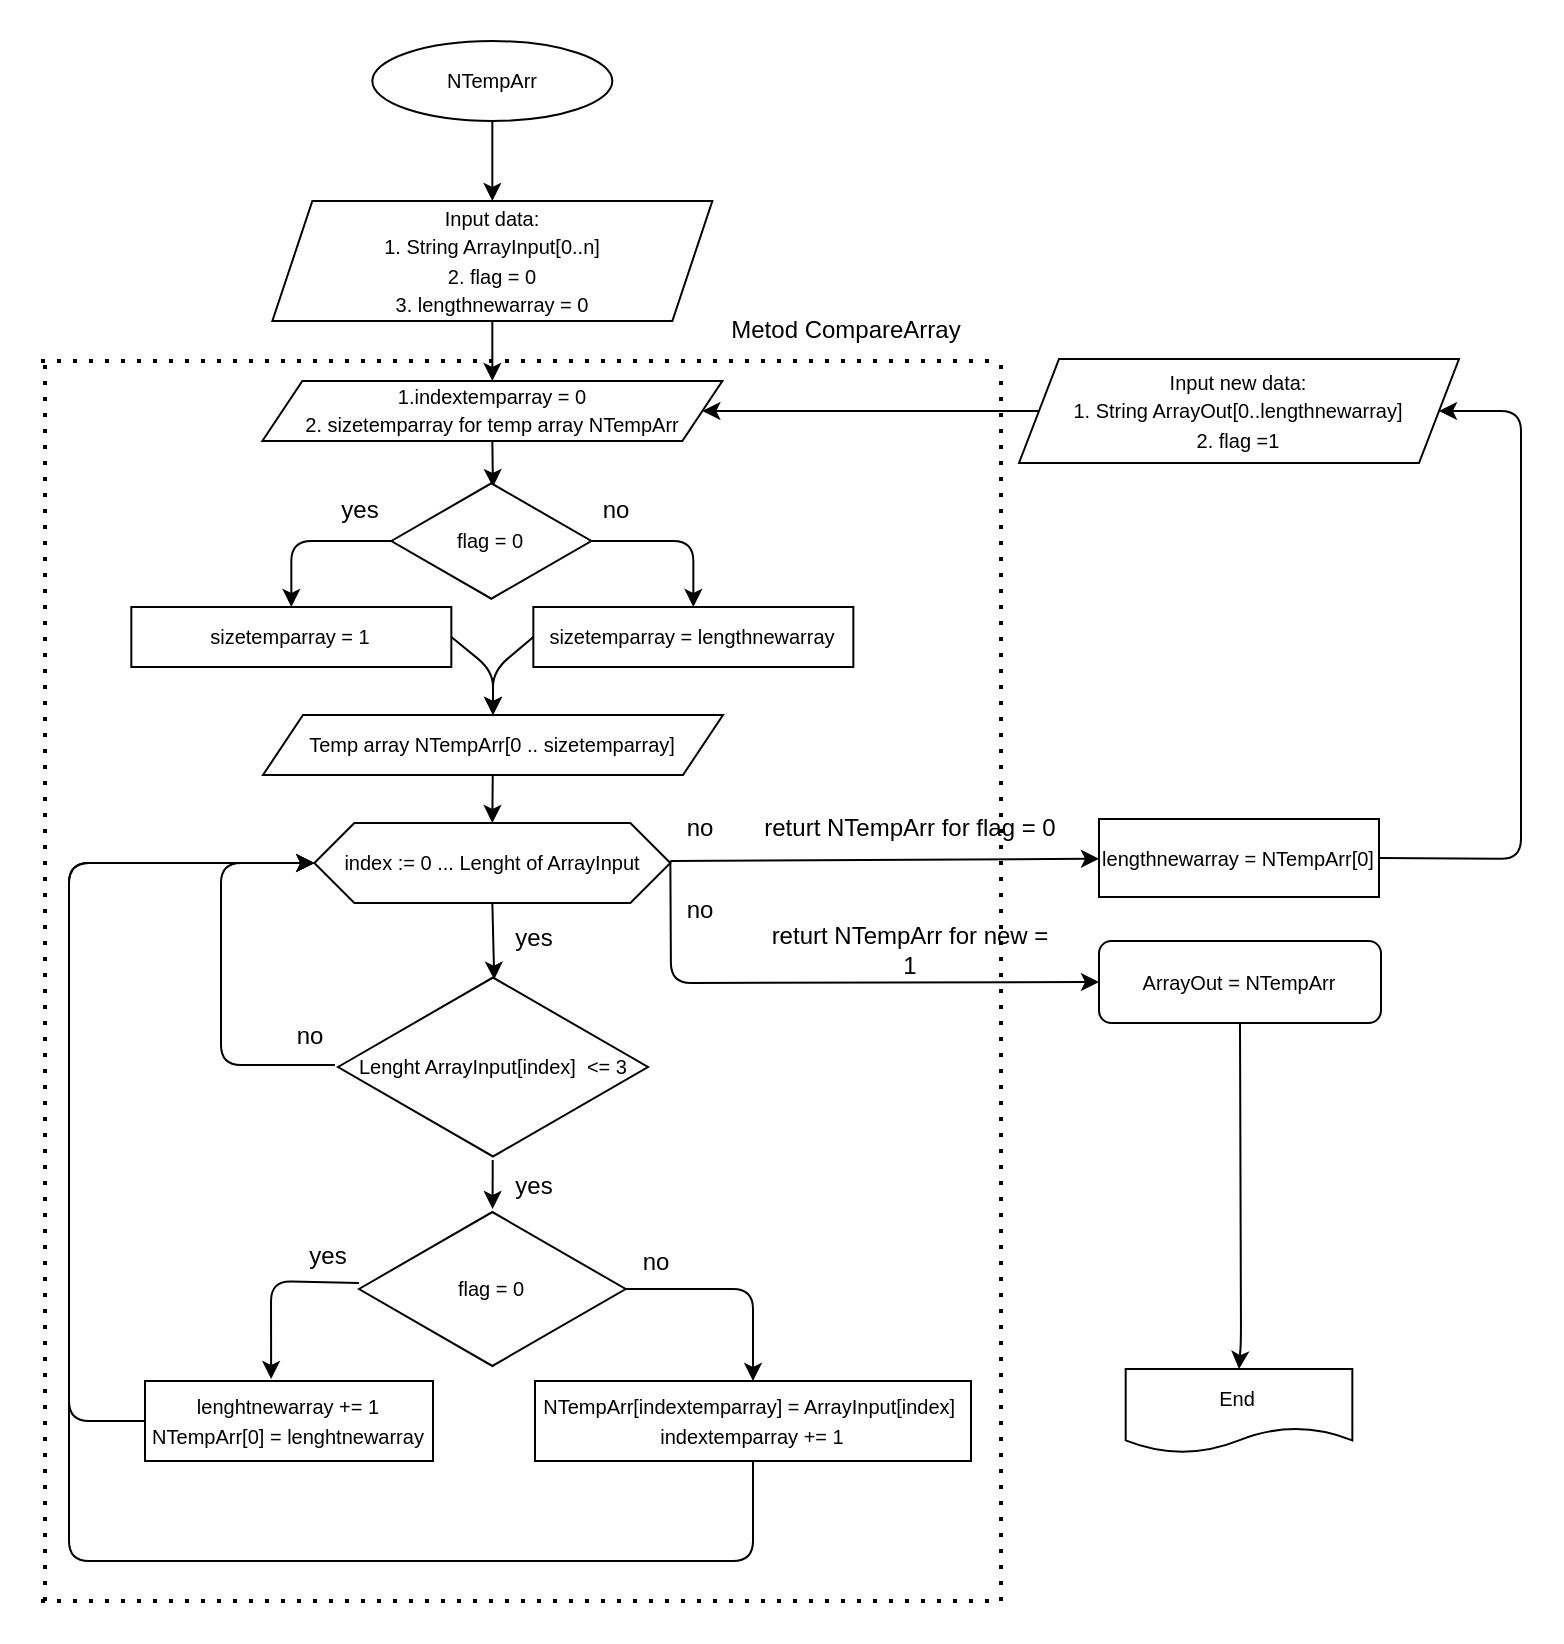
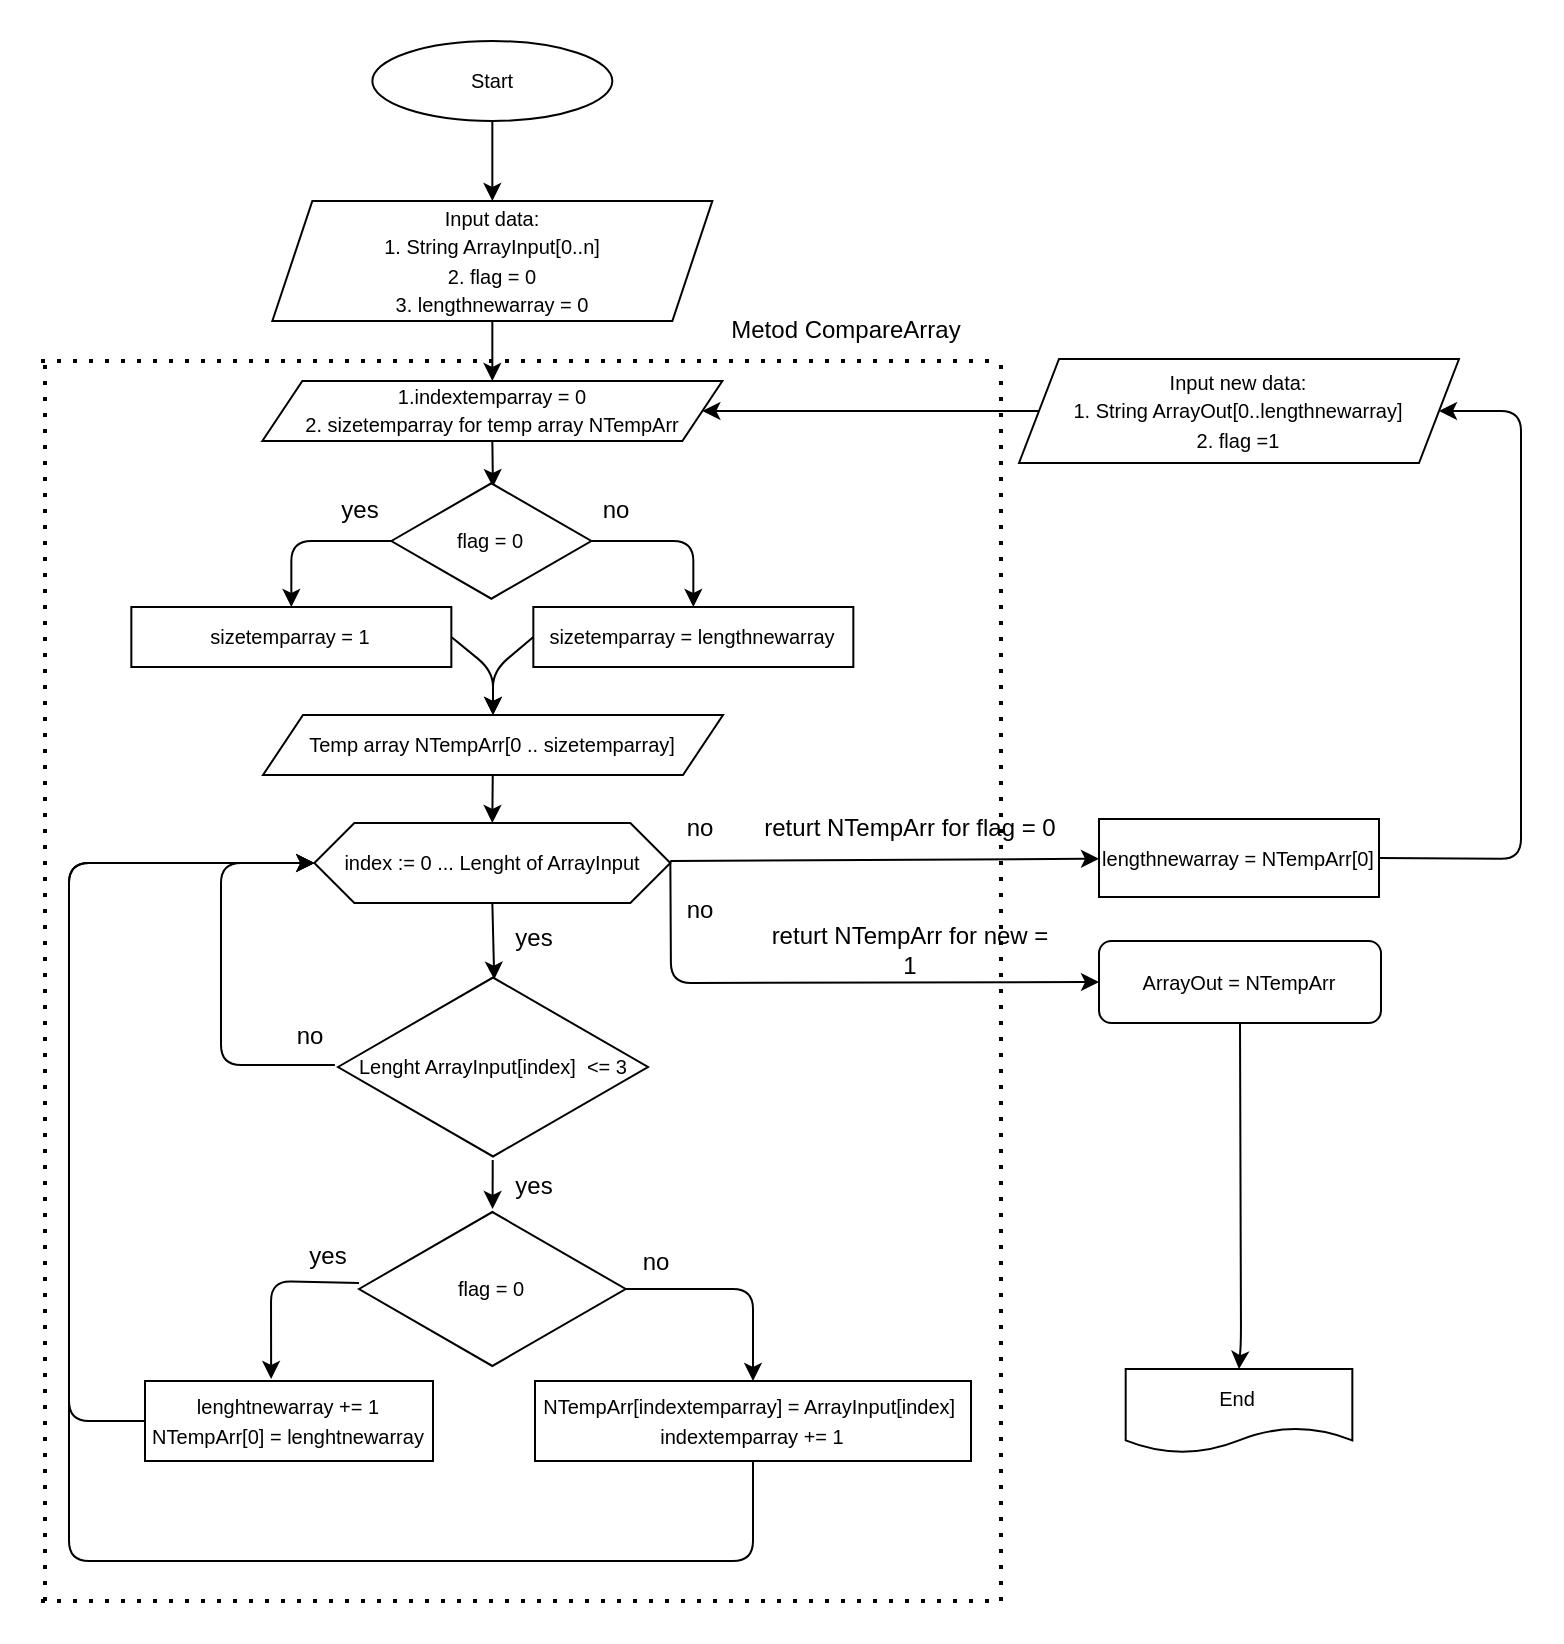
(493, 81) -> (493, 81)
